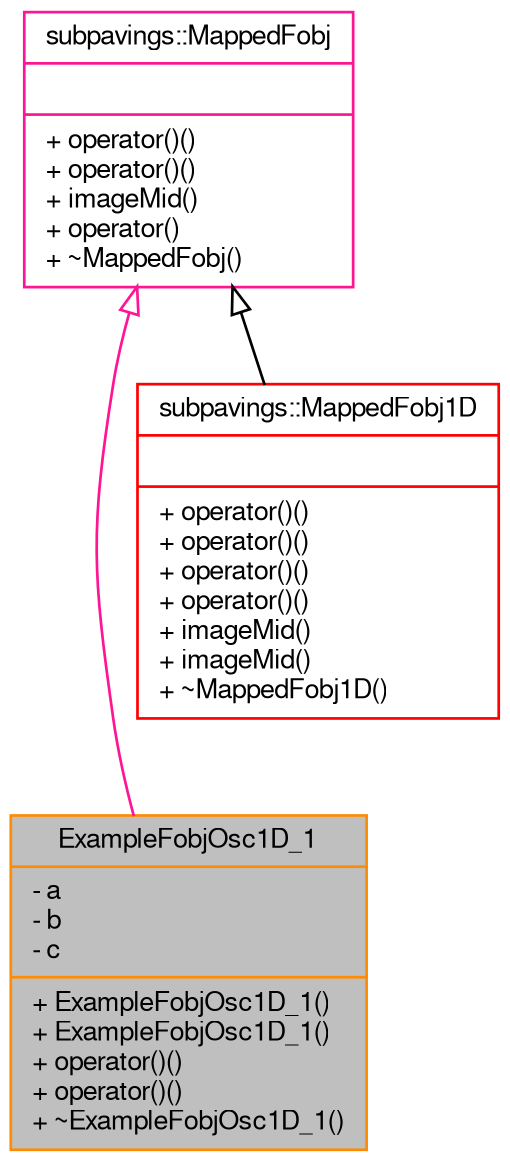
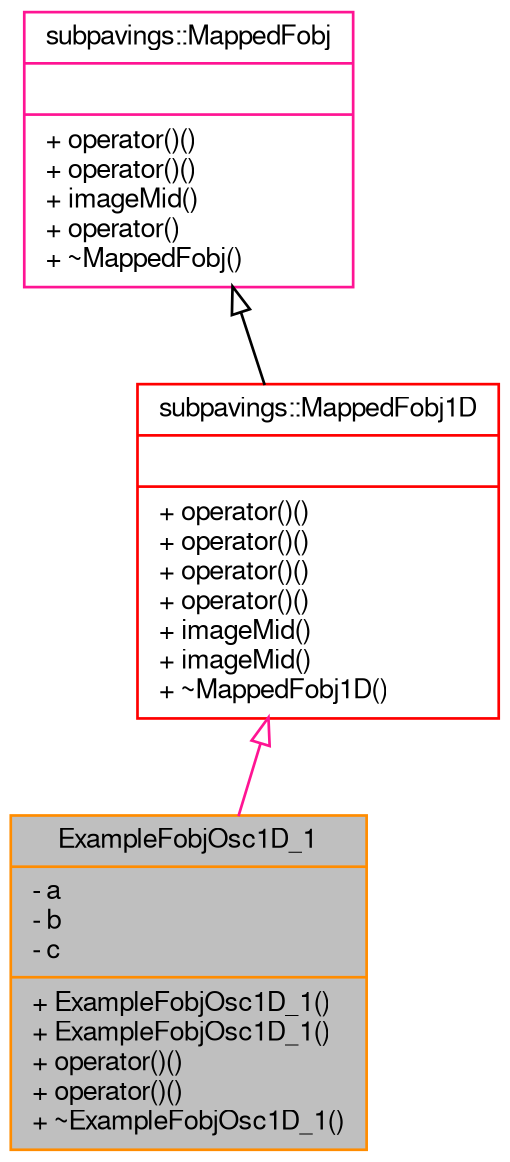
(97, 565) -> (249, 780)
